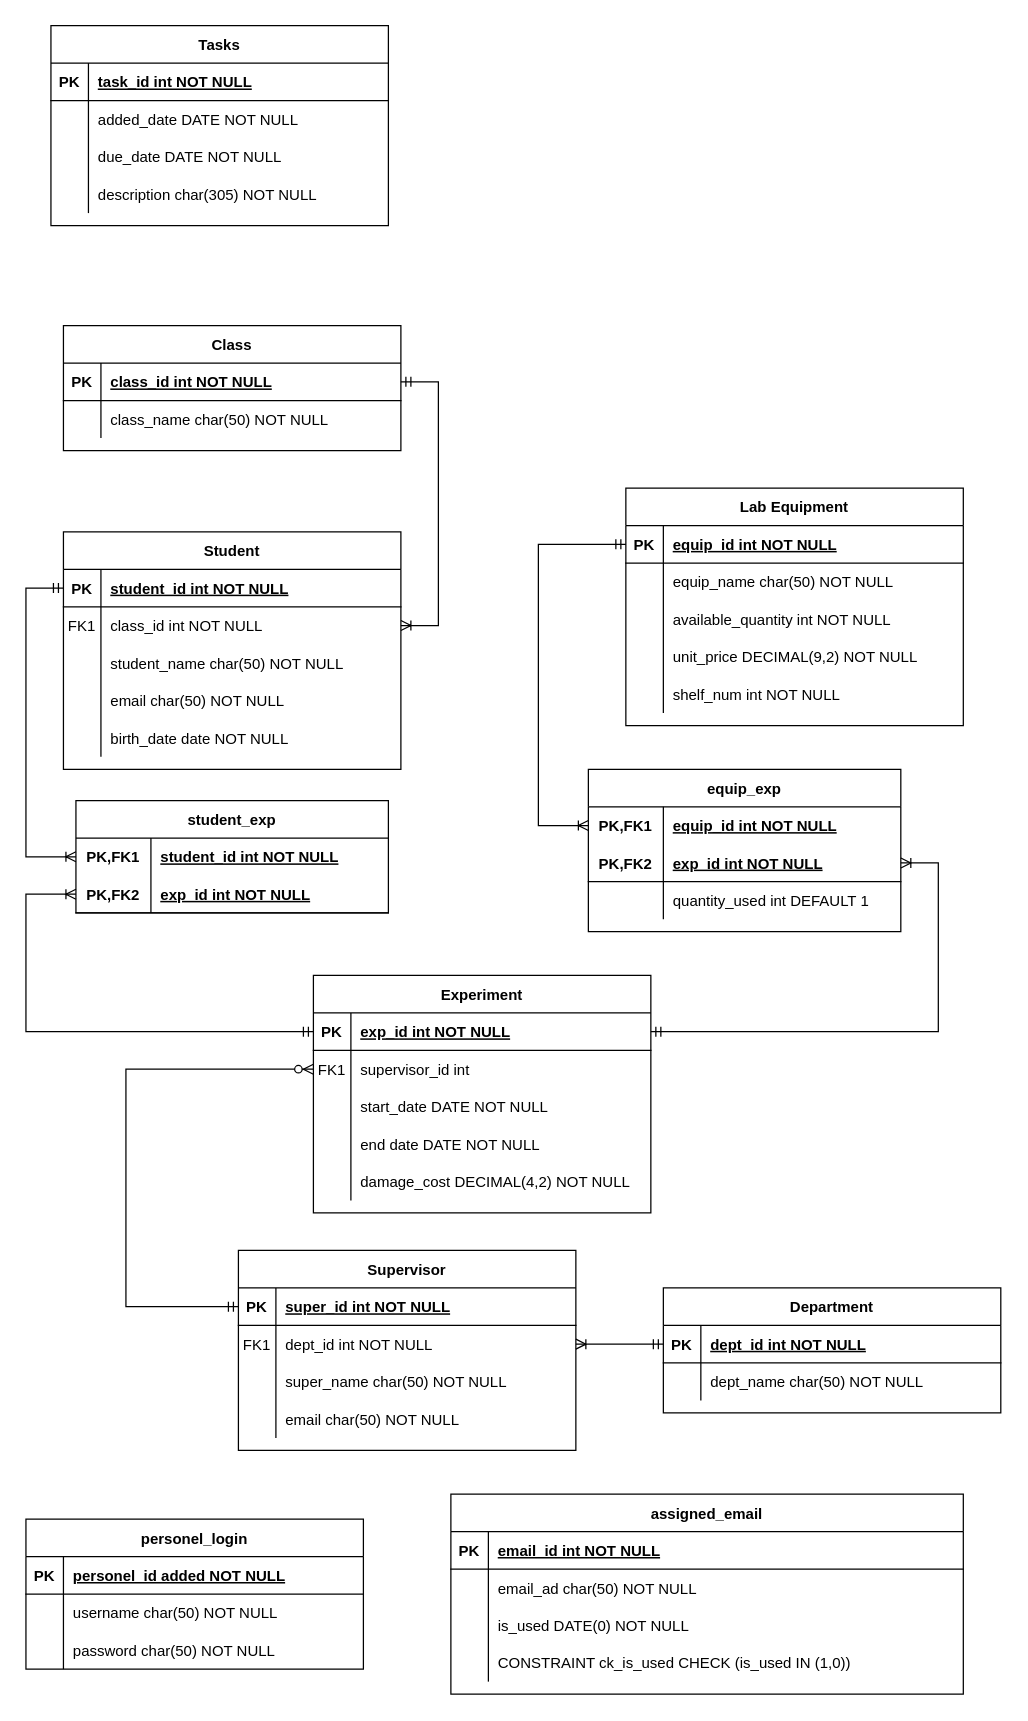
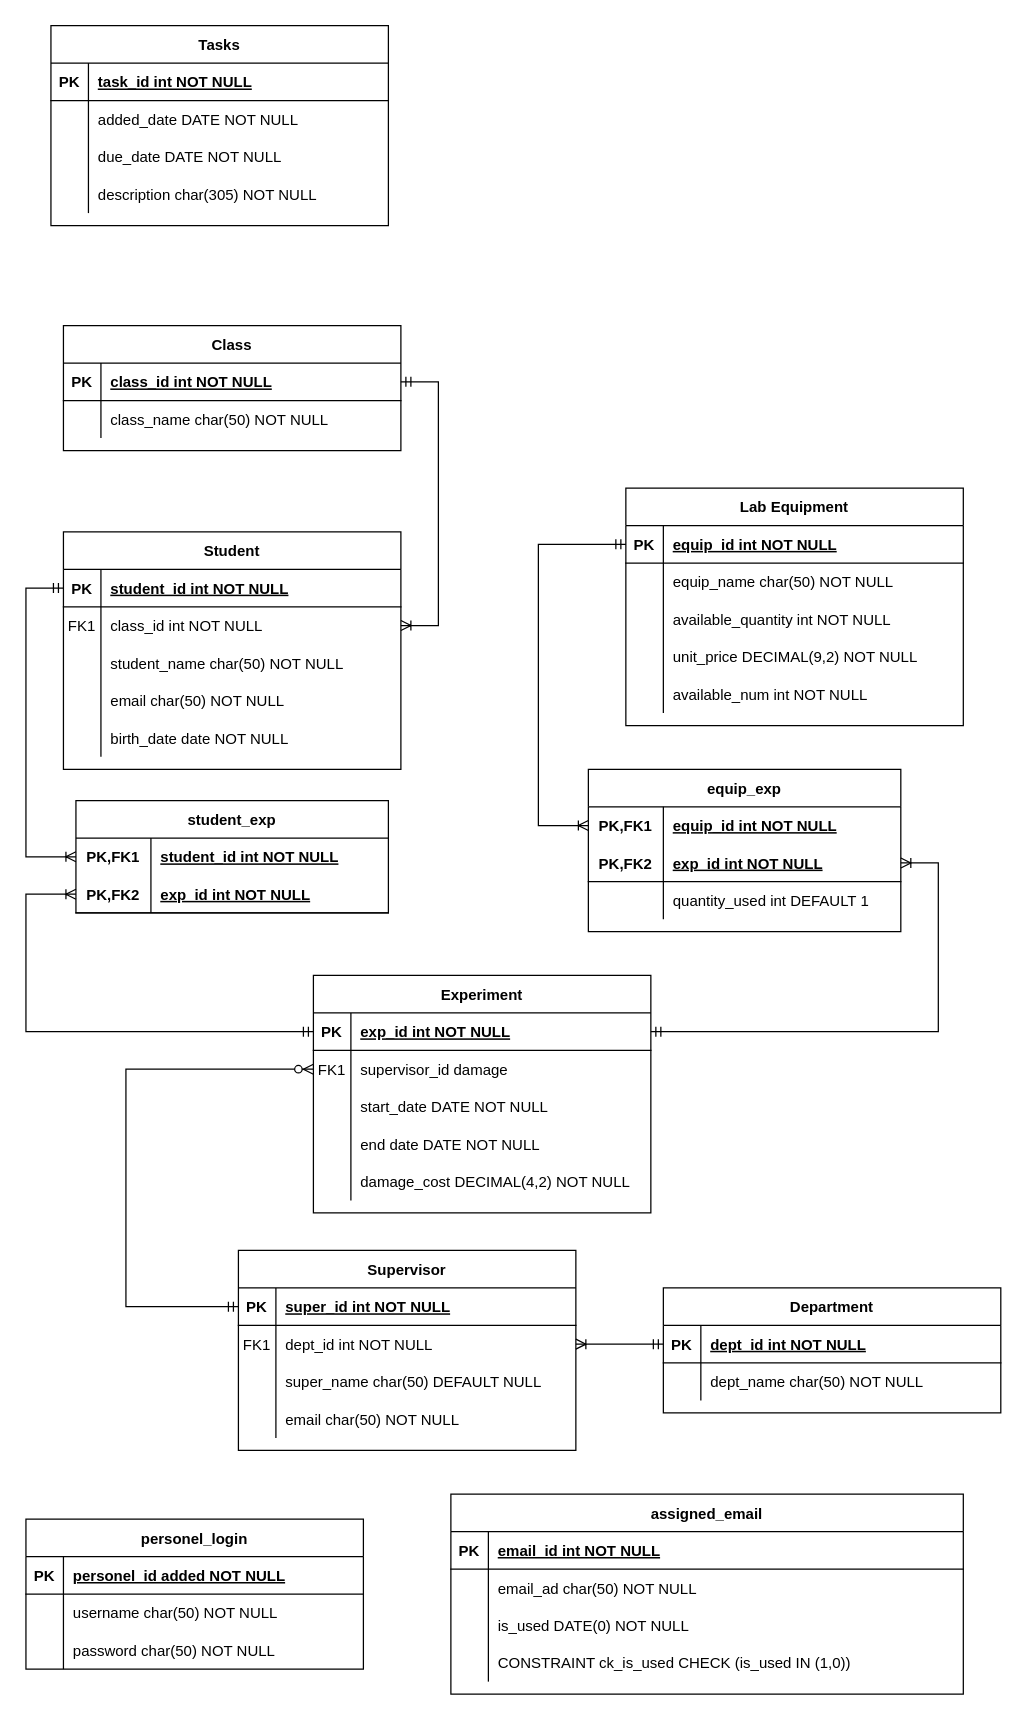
(755, 695) -> (768, 695)
(424, 1070) -> (438, 1070)
(397, 1383) -> (414, 1383)
